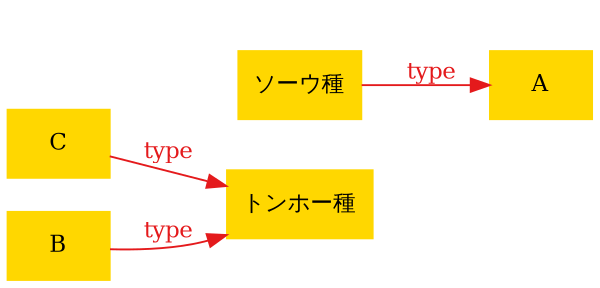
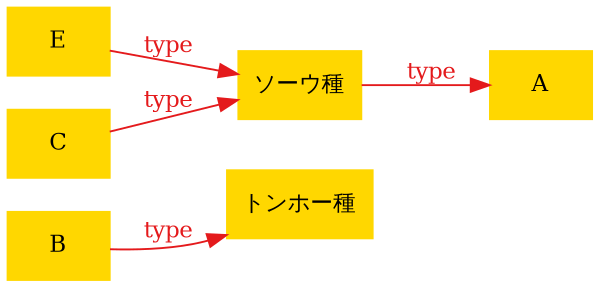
none -> (59, 42)
(158, 169) -> (164, 118)
